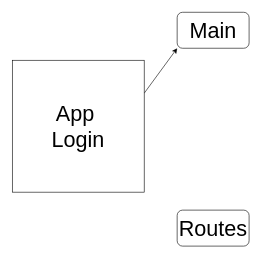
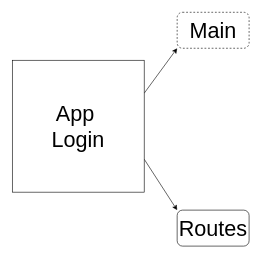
(213, 30) -> (213, 30)
none -> (160, 183)
